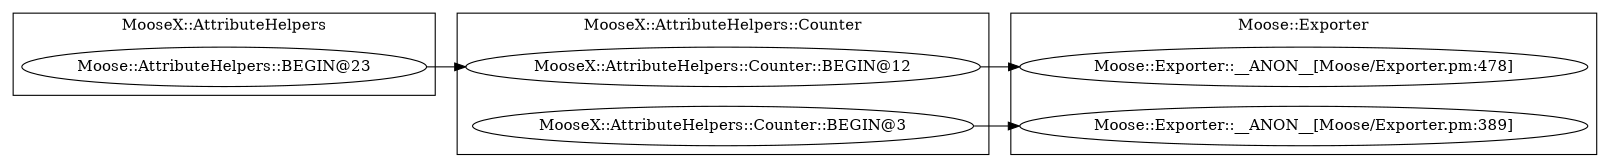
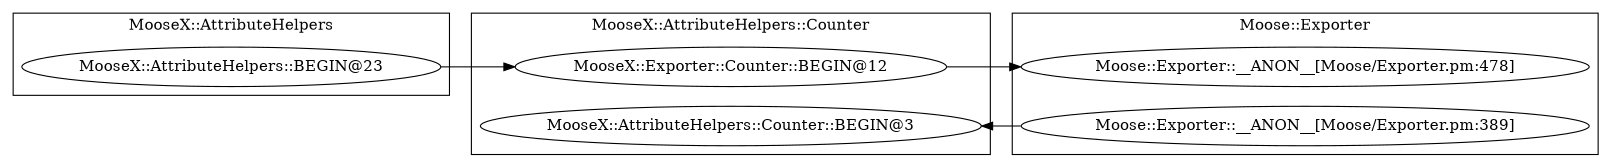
(224, 67) -> (231, 67)
(723, 67) -> (731, 67)
(996, 126) -> (1005, 126)
